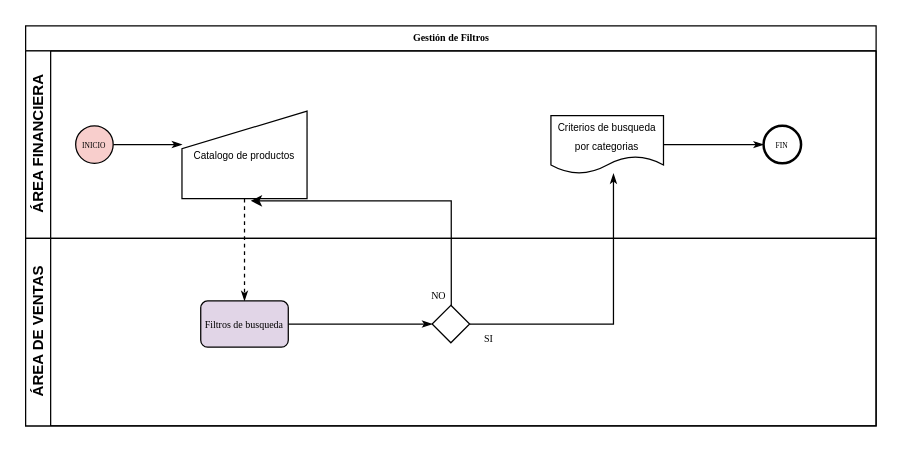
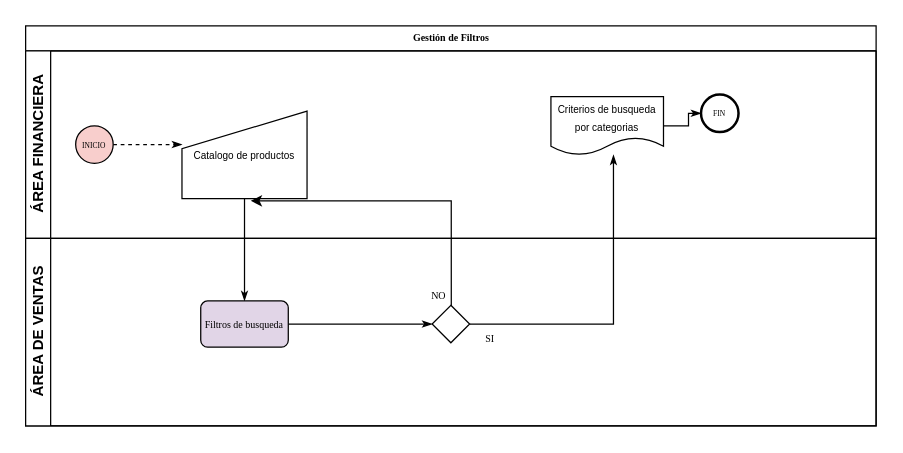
(145, 144) -> (145, 144)
(607, 144) -> (607, 126)
(782, 144) -> (719, 113)
(244, 246) -> (244, 246)
